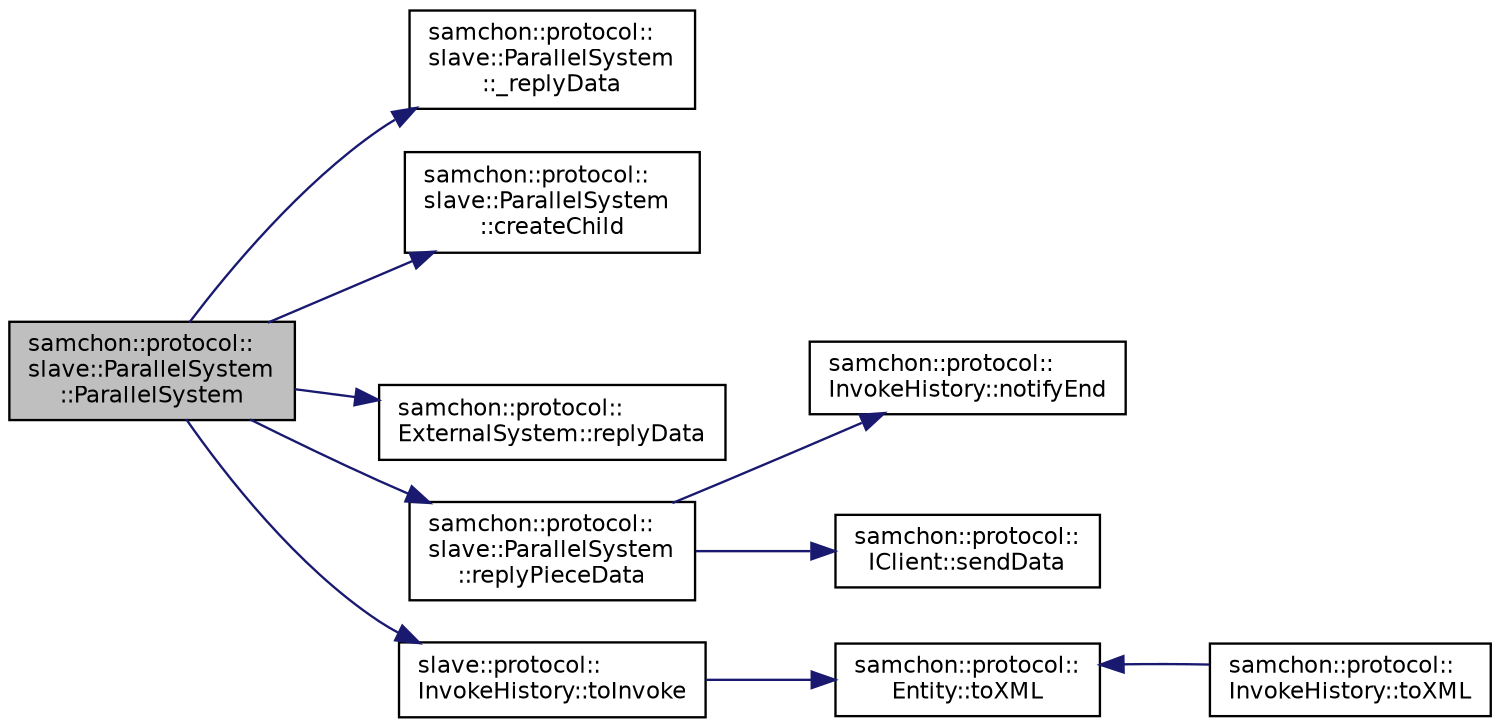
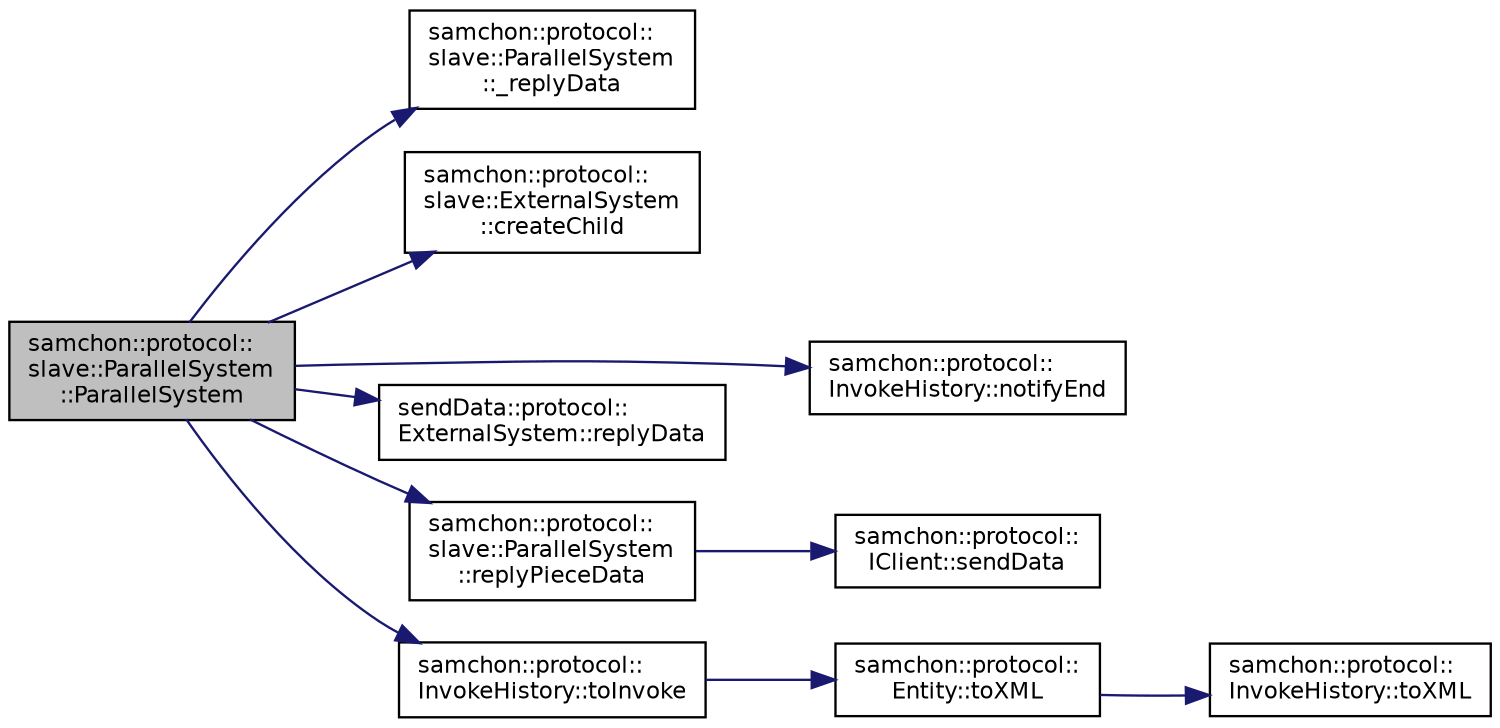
(552, 202) -> (552, 202)
(552, 422) -> (552, 422)
(767, 463) -> (540, 361)
(1166, 664) -> (1143, 696)
(552, 680) -> (552, 680)
